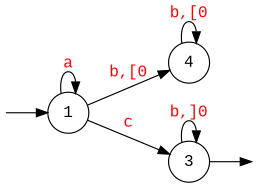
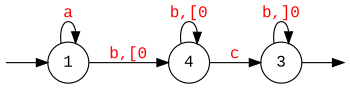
(123, 135) -> (229, 63)
